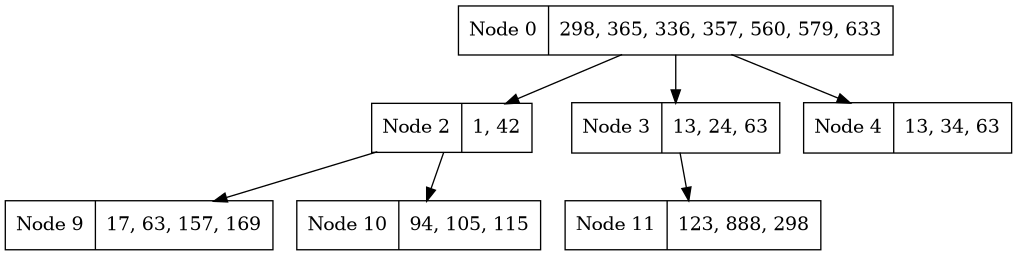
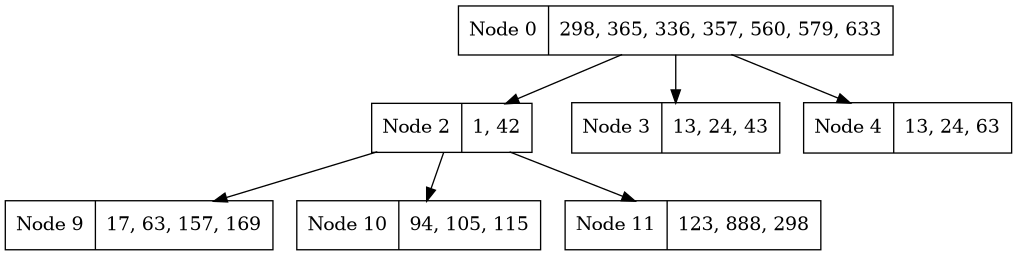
(721, 127) -> (721, 127)
(953, 127) -> (953, 127)
(683, 170) -> (566, 174)
